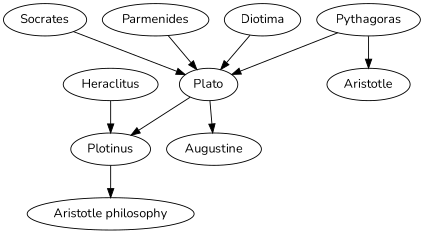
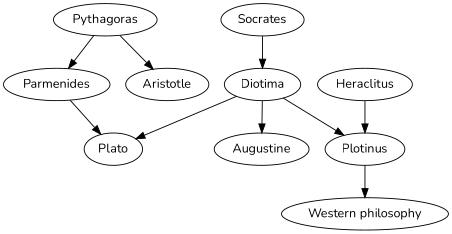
(125, 51) -> (263, 48)
(289, 52) -> (84, 48)
(211, 112) -> (262, 112)
(164, 114) -> (310, 114)
(111, 214) -> (365, 214)
